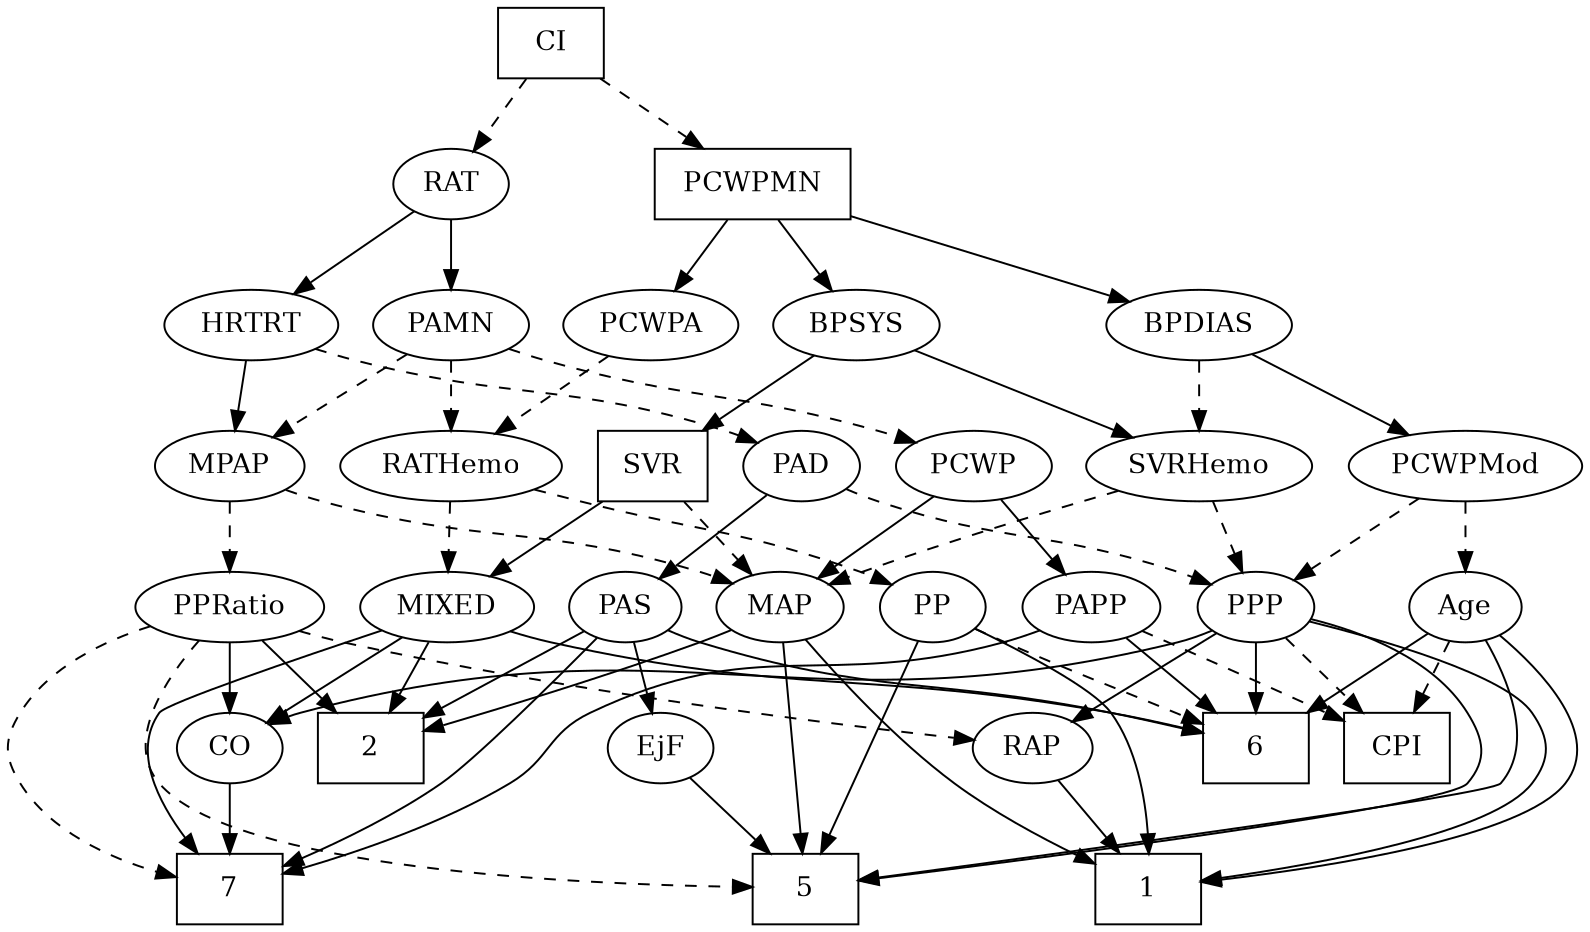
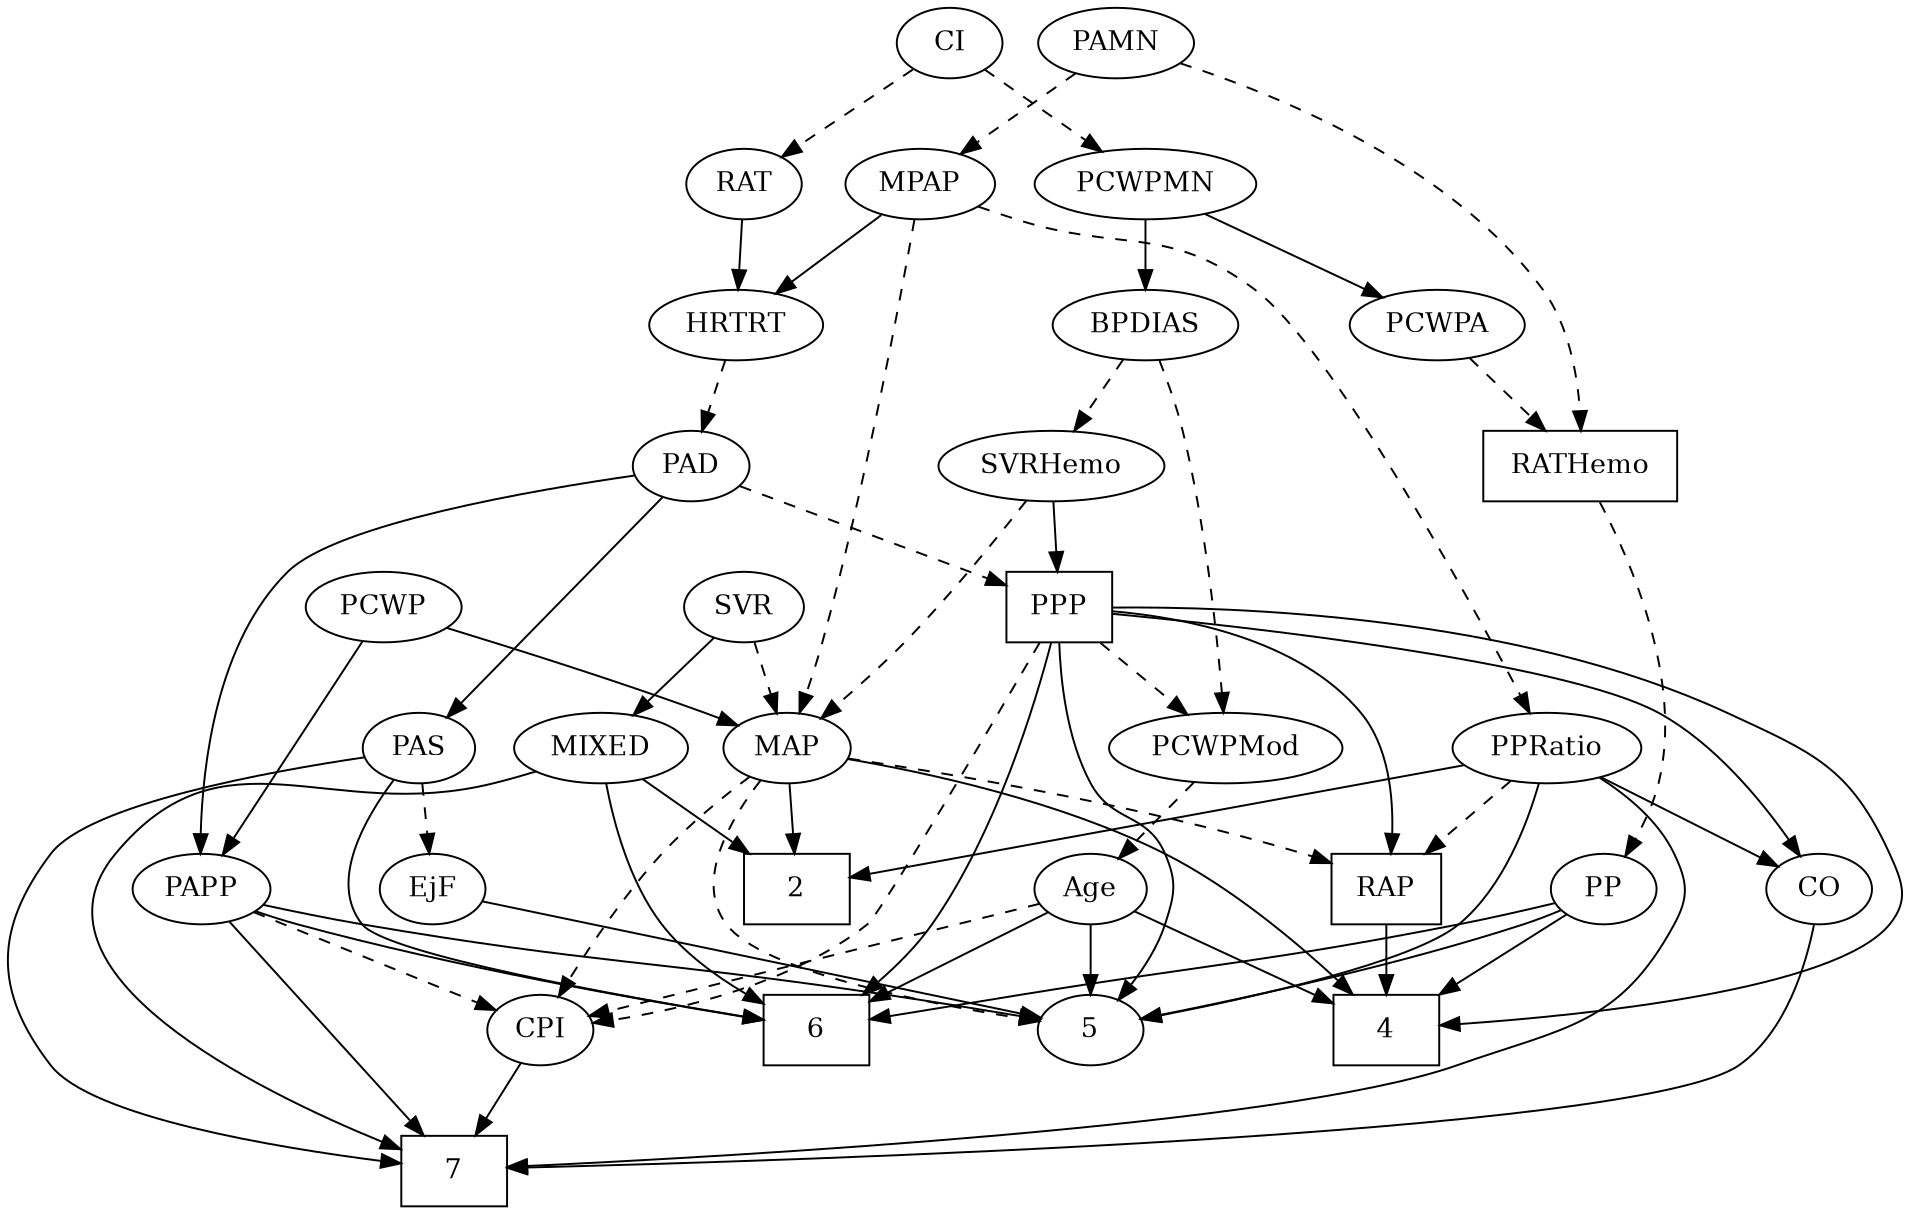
(551, 43) -> (950, 43)
(753, 184) -> (1145, 184)
(451, 245) -> none
(856, 325) -> none
(242, 386) -> (837, 248)
(1322, 390) -> (1201, 524)
(702, 394) -> none
(451, 466) -> (1580, 466)
(653, 466) -> (744, 607)
(450, 516) -> none
(1224, 528) -> (1055, 527)
(1365, 534) -> (1136, 672)
none -> (322, 550)
(1256, 607) -> (1059, 607)
(527, 662) -> none
(641, 668) -> (425, 809)
(343, 675) -> none
(1089, 678) -> (1206, 967)
(792, 738) -> (749, 943)
(1033, 748) -> (1386, 889)
(1397, 748) -> (540, 1030)
(8, 752) -> (1219, 1111)
none -> (1082, 800)
(376, 860) -> (1482, 901)
none -> (649, 869)
(806, 889) -> (1091, 1030)
(1148, 889) -> (1386, 1030)
none -> (641, 963)
none -> (503, 1091)
